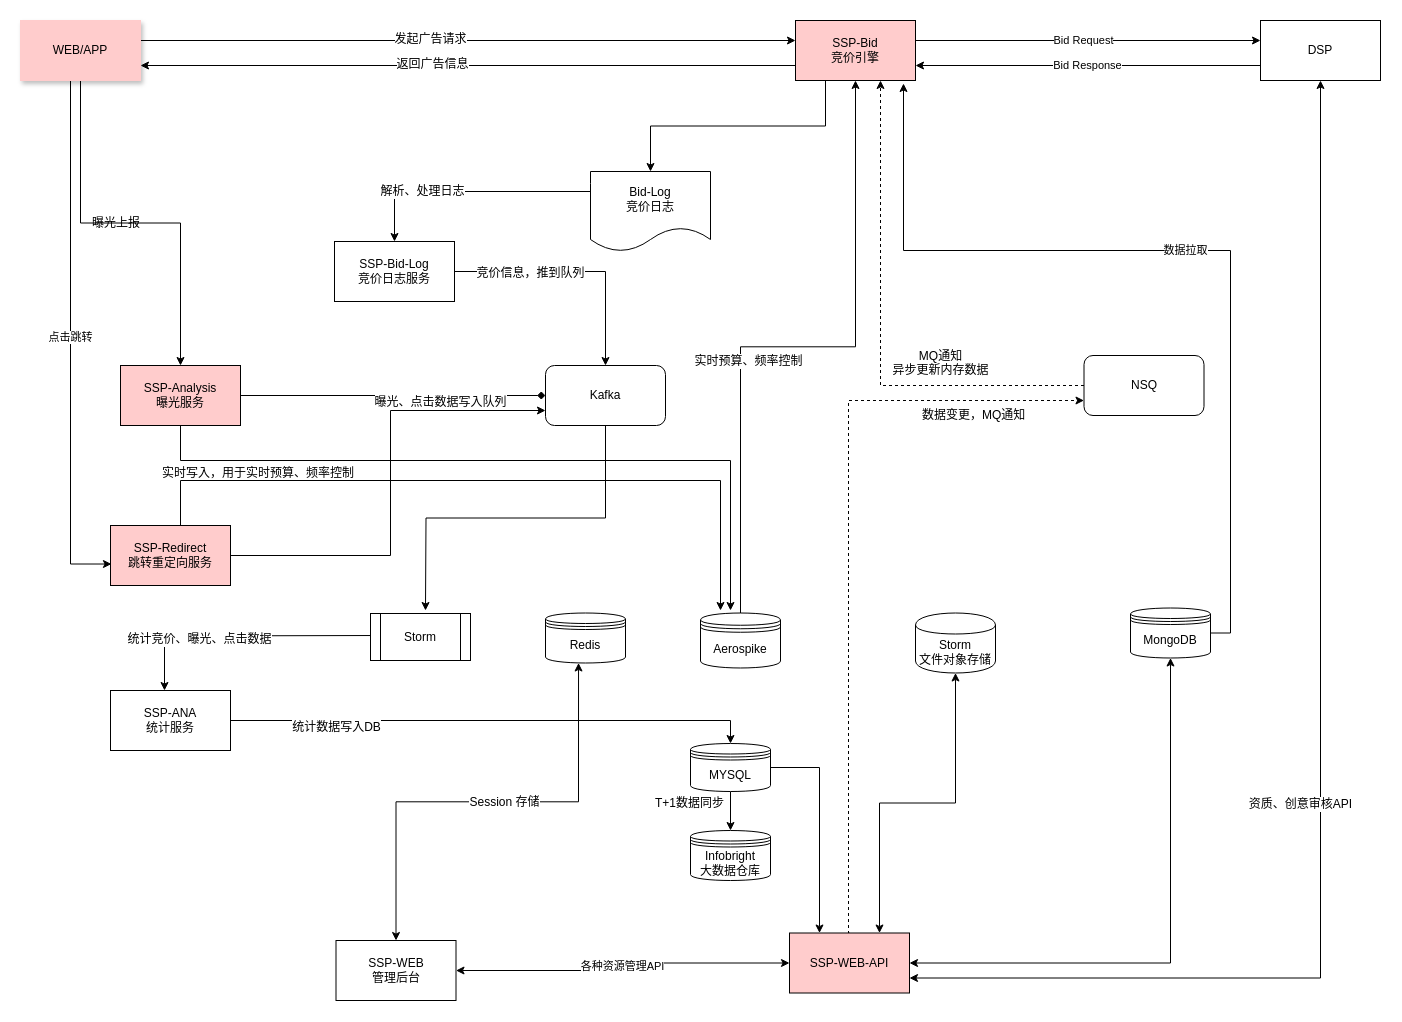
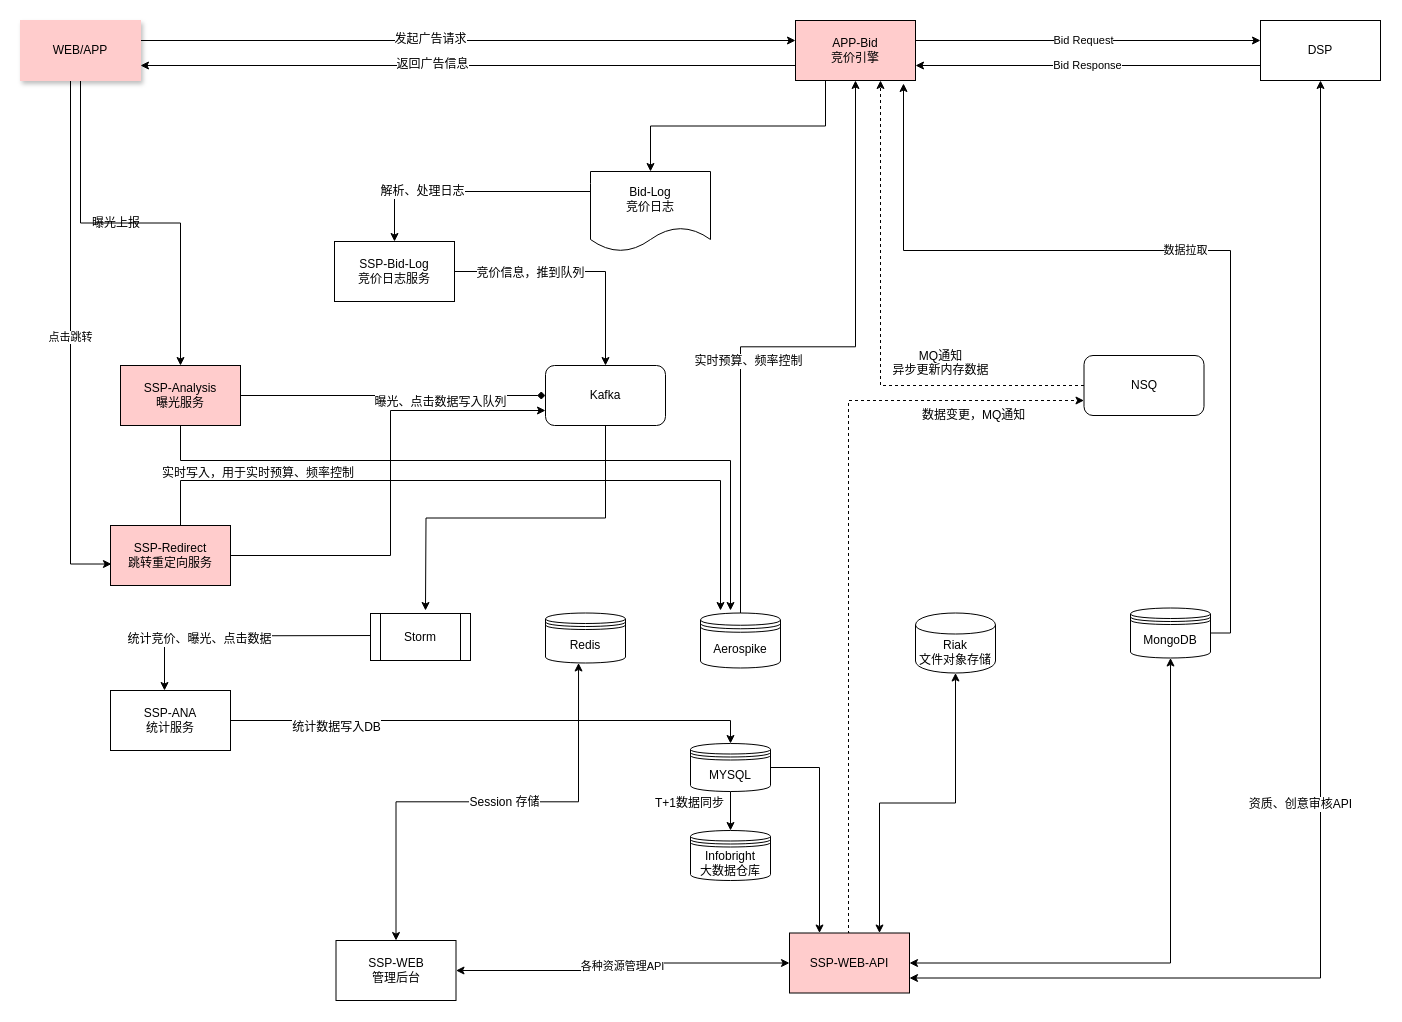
(856, 51) -> (856, 51)
(956, 653) -> (956, 653)
